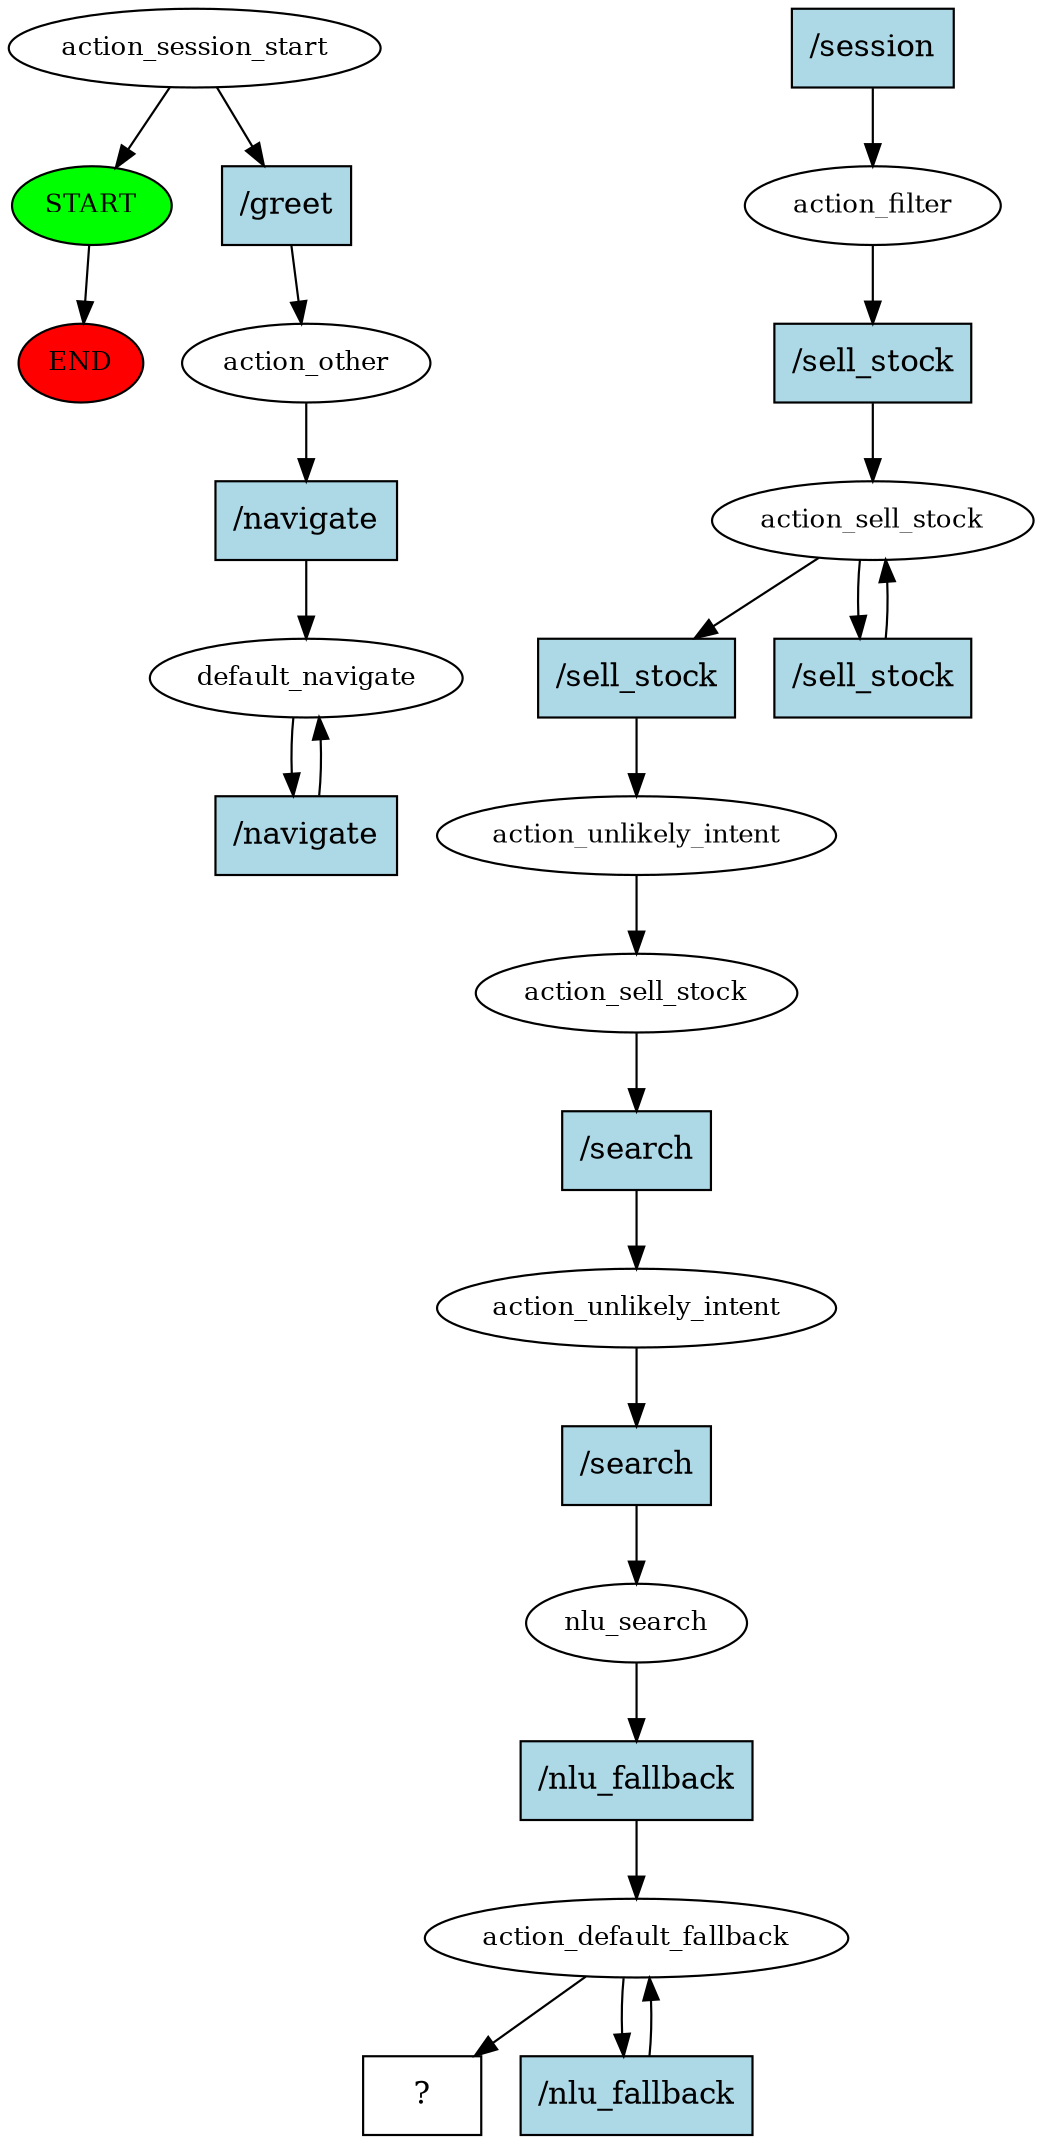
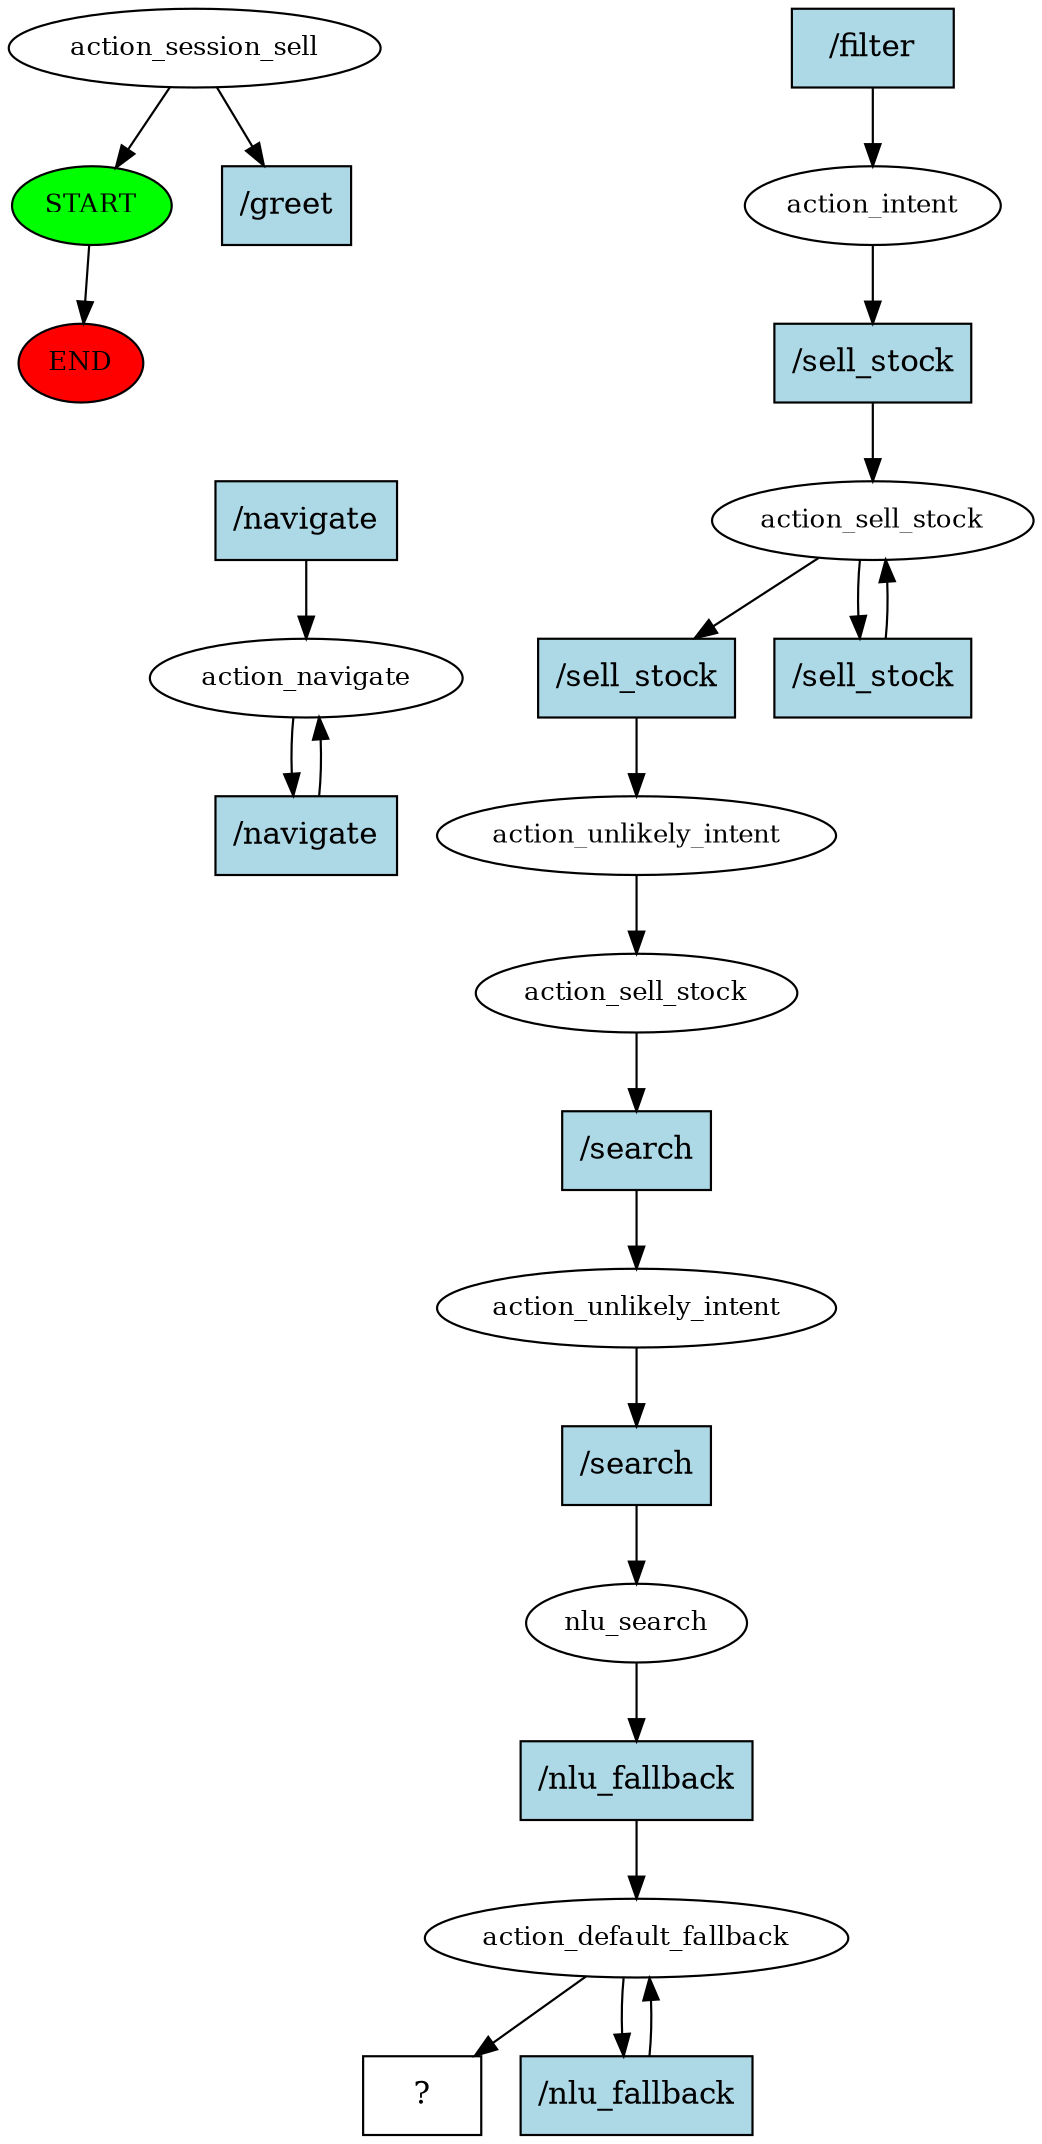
(195, 48) -> (195, 48)
(873, 48) -> (873, 48)
(873, 206) -> (873, 206)
(306, 363) -> none
(306, 678) -> (306, 678)
